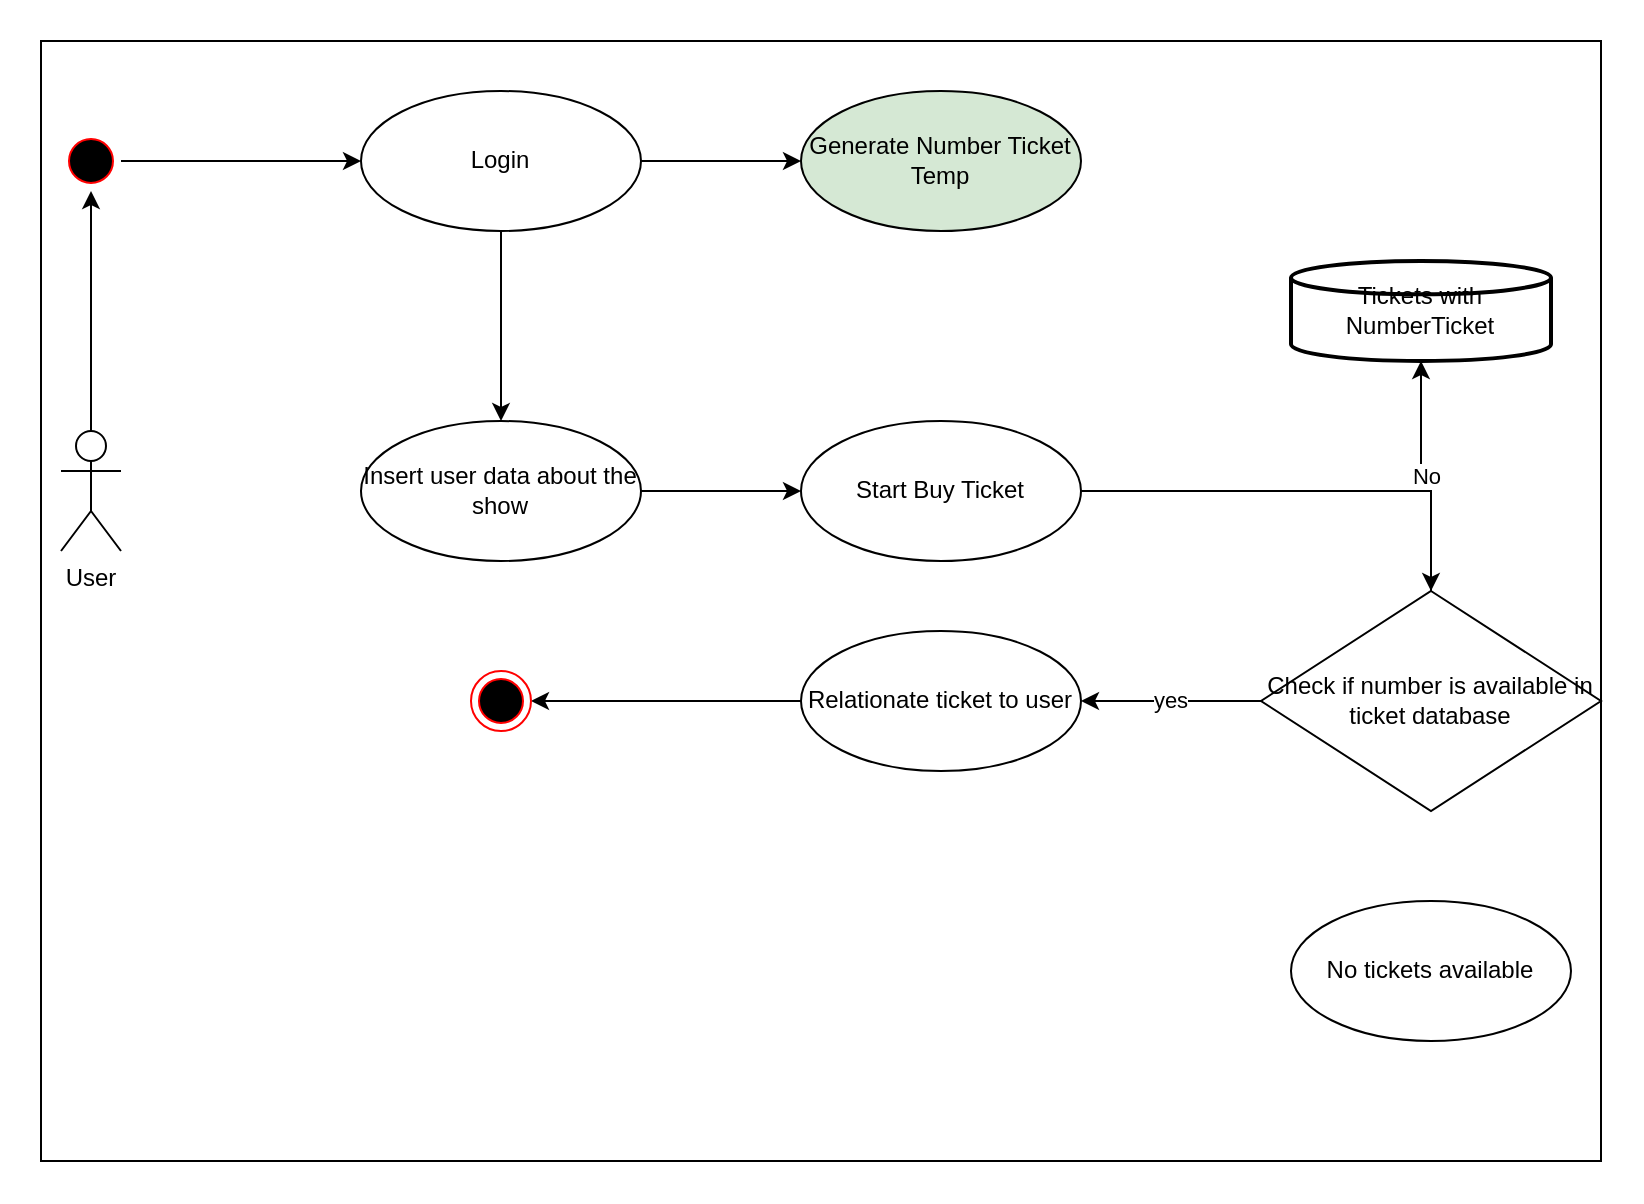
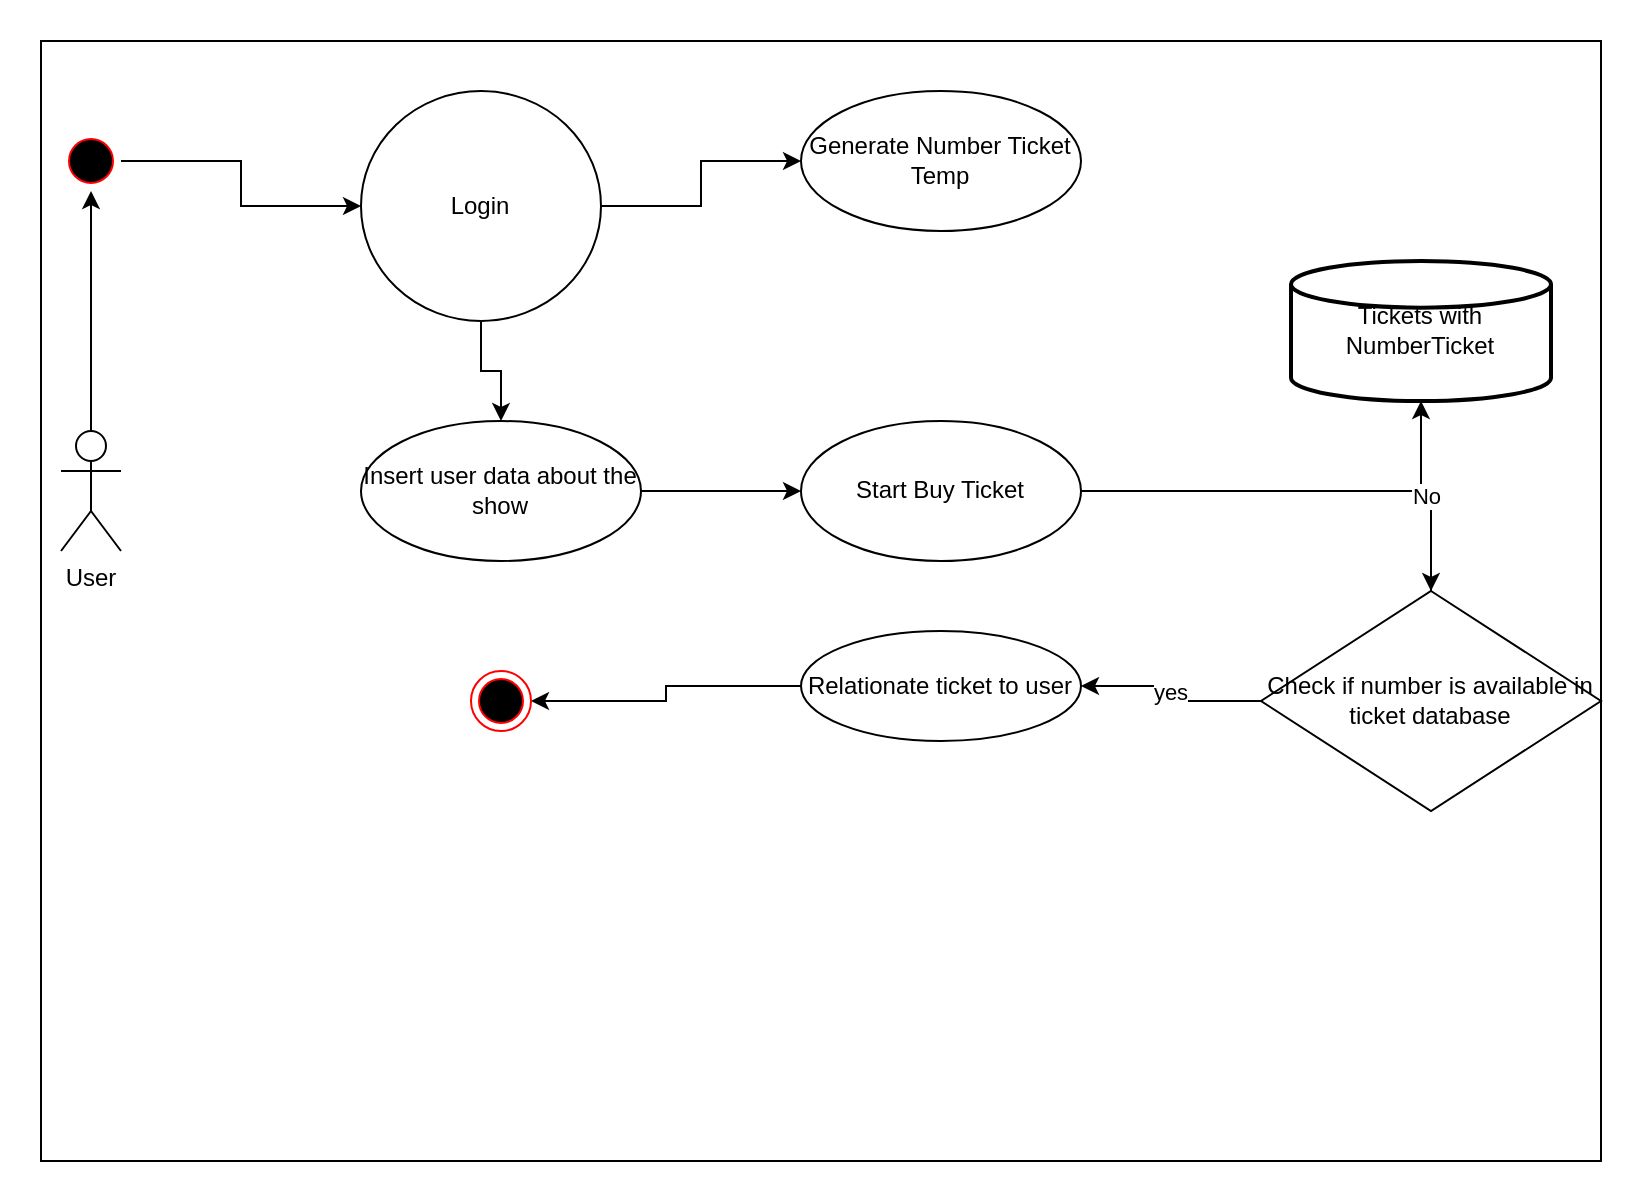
(501, 161) -> (481, 206)
(941, 161) -> (941, 161)
(1421, 311) -> (1421, 331)
(941, 701) -> (941, 686)
(1431, 971) -> none
